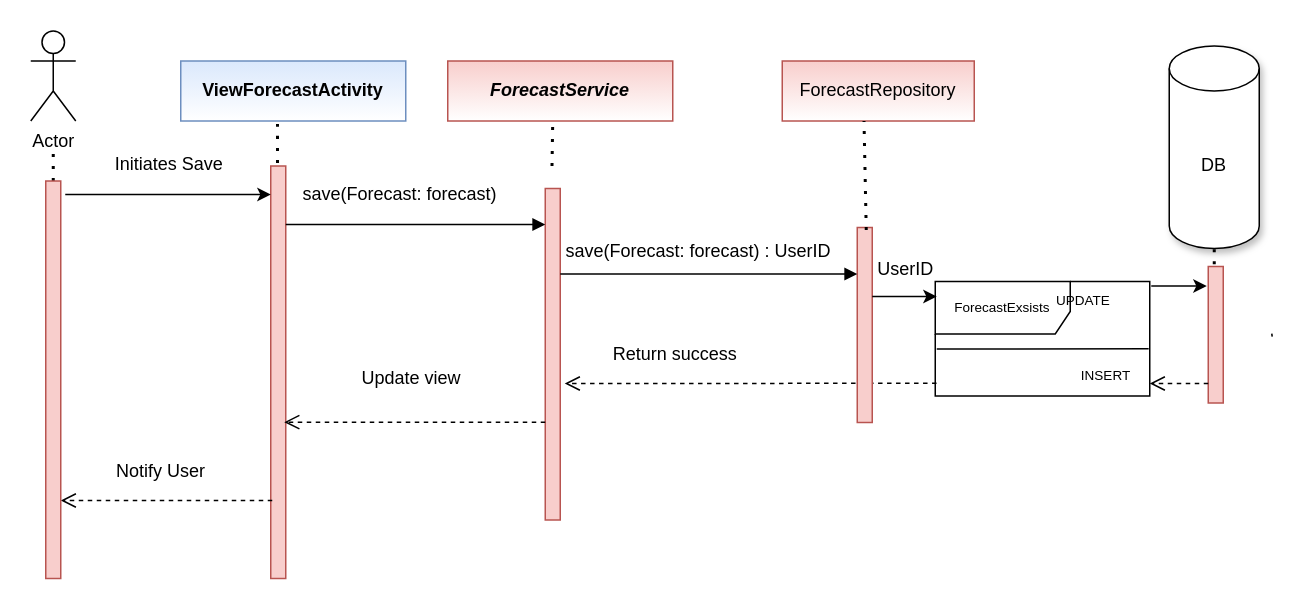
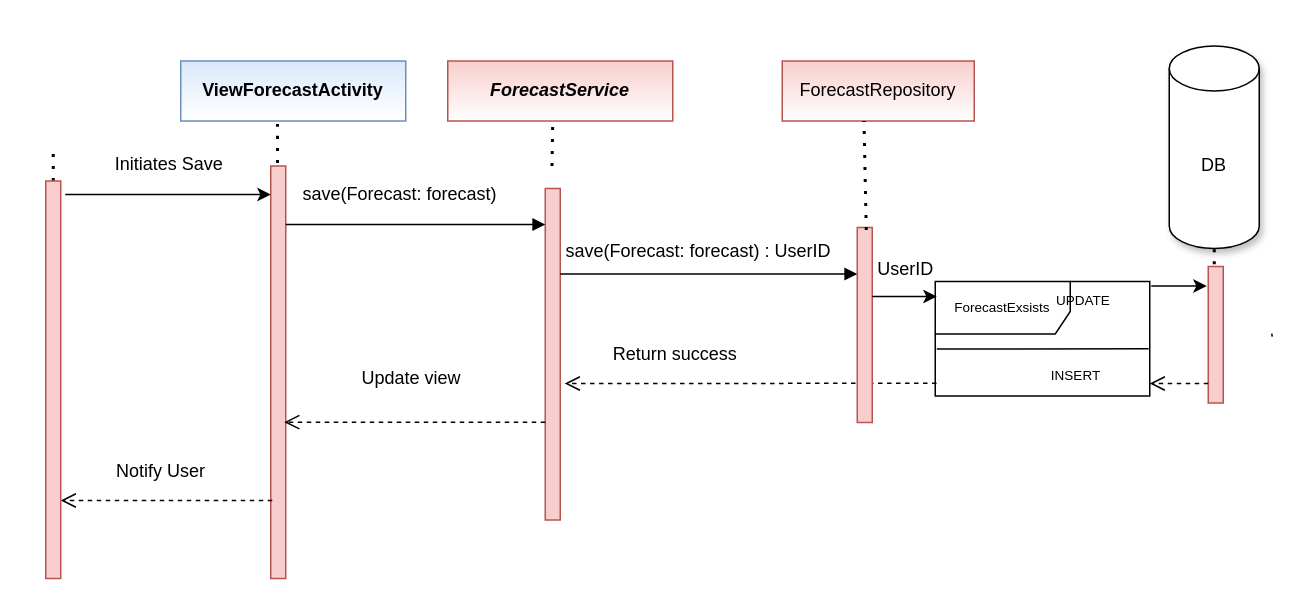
(53, 76) -> none
(1106, 376) -> (1076, 376)
